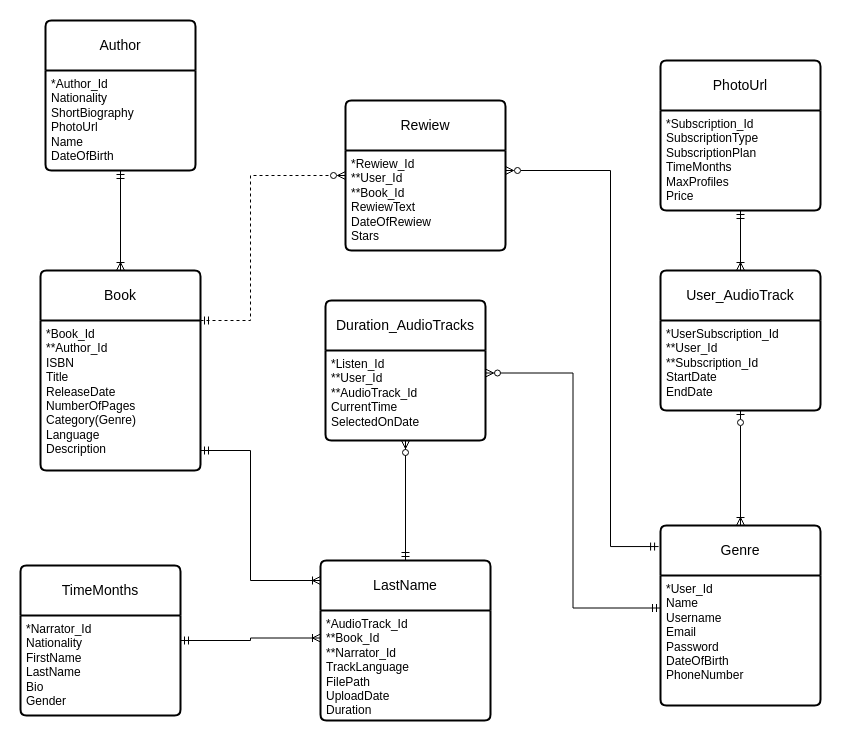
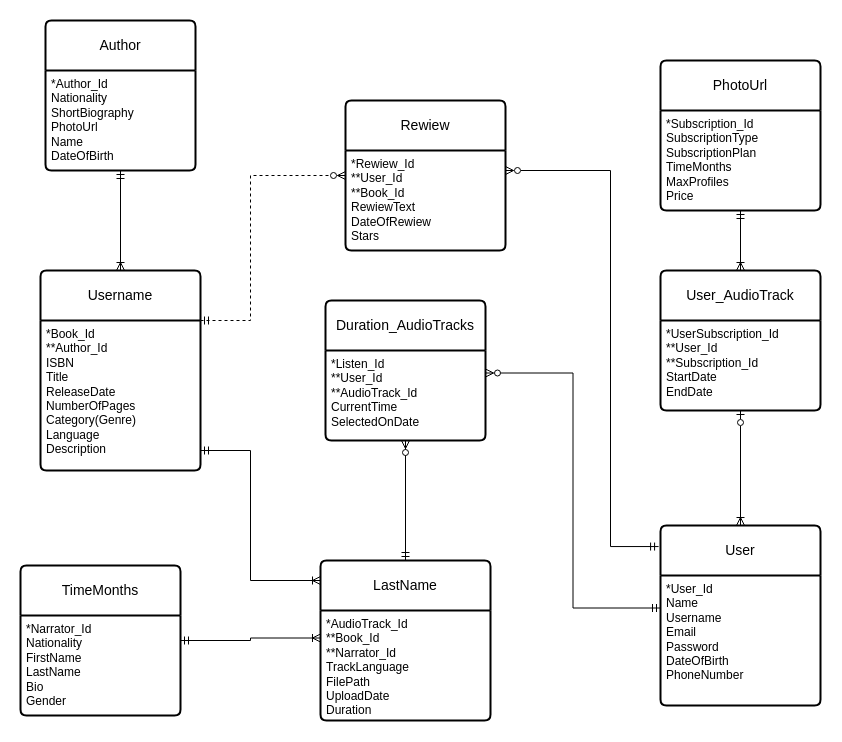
(121, 296) -> (121, 296)
(741, 551) -> (741, 551)
